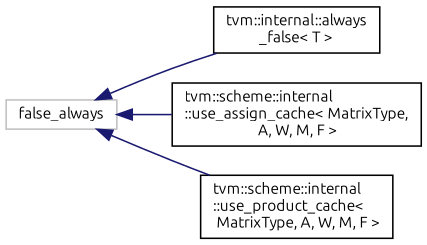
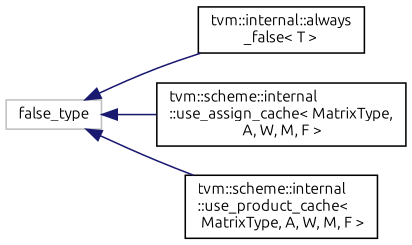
(62, 115) -> (54, 115)
